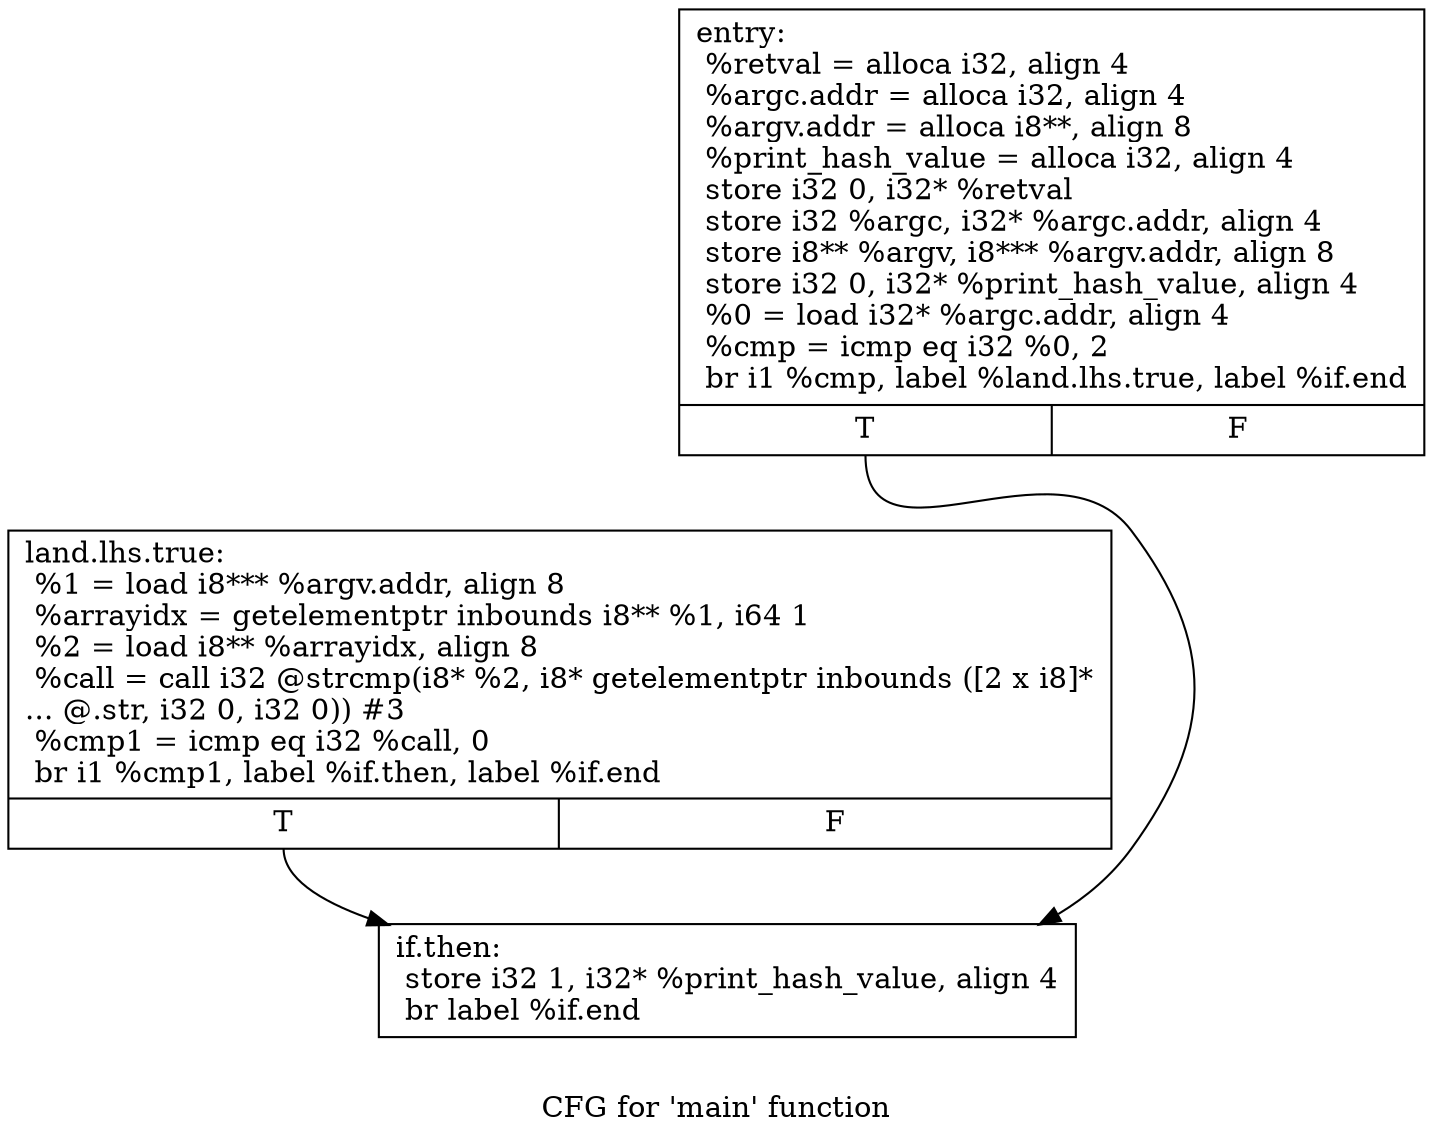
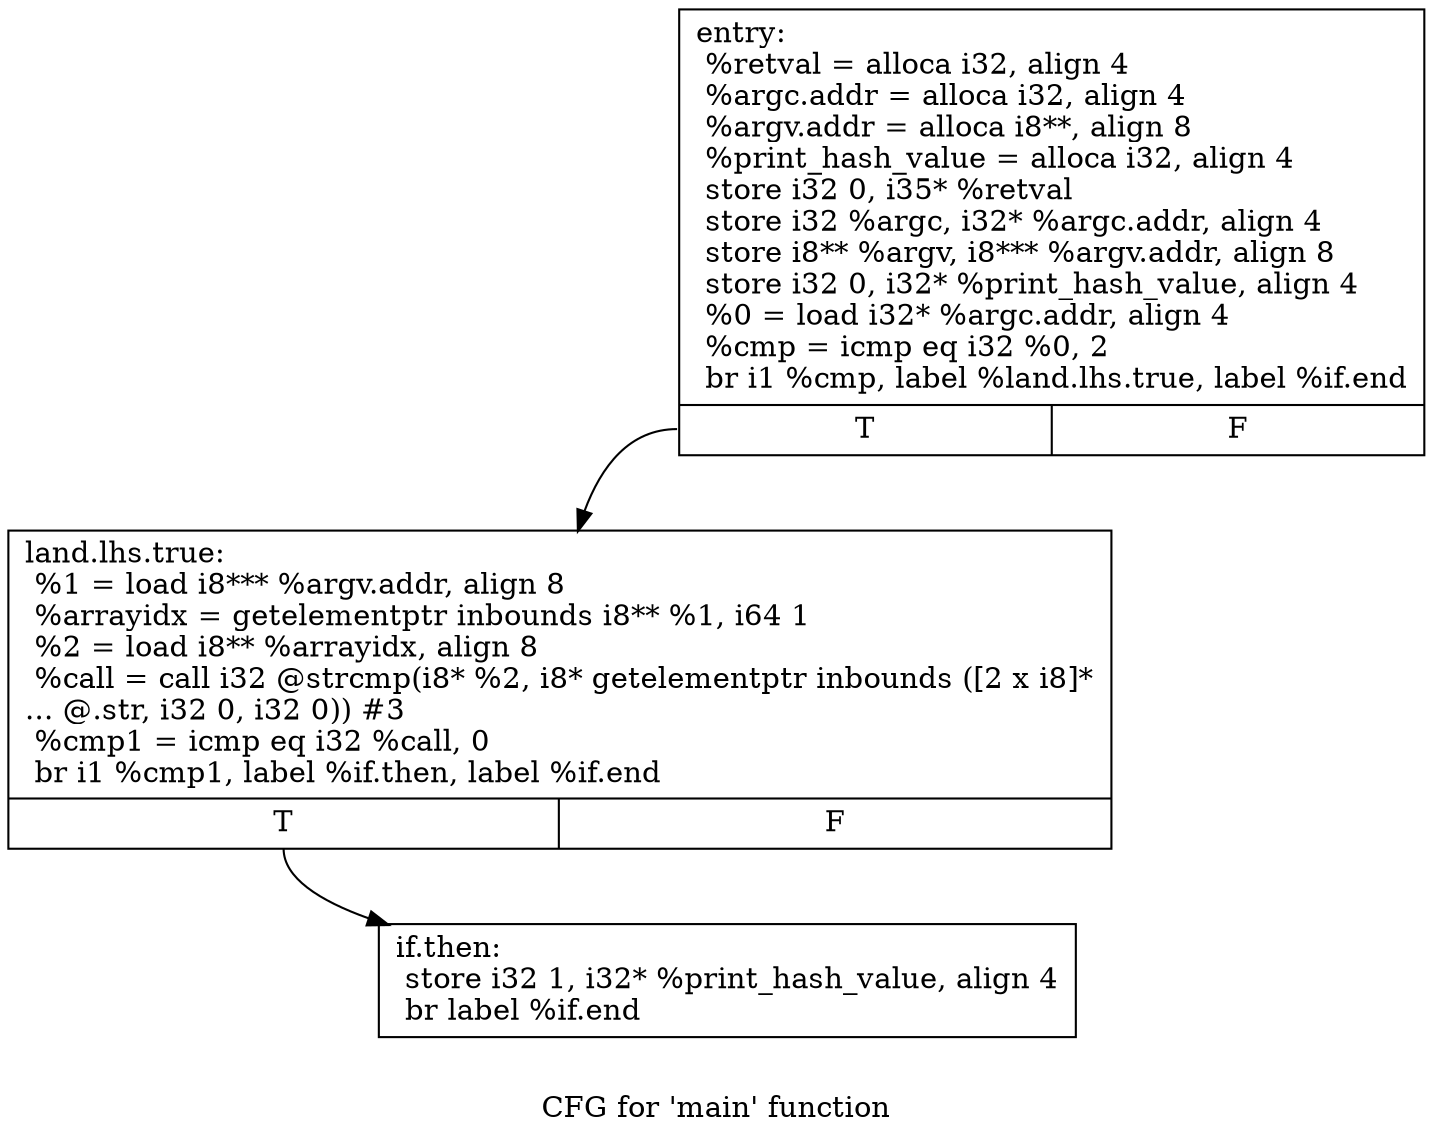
(885, 190) -> (885, 190)
(1168, 589) -> (618, 455)
